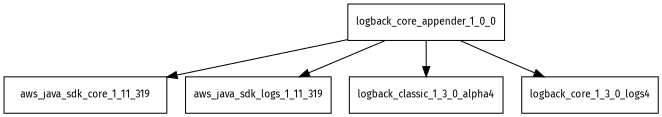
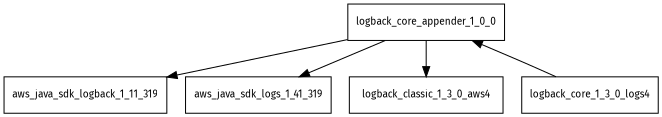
(497, 57) -> (519, 60)
(85, 95) -> (85, 95)
(258, 95) -> (258, 95)
(426, 95) -> (426, 95)
